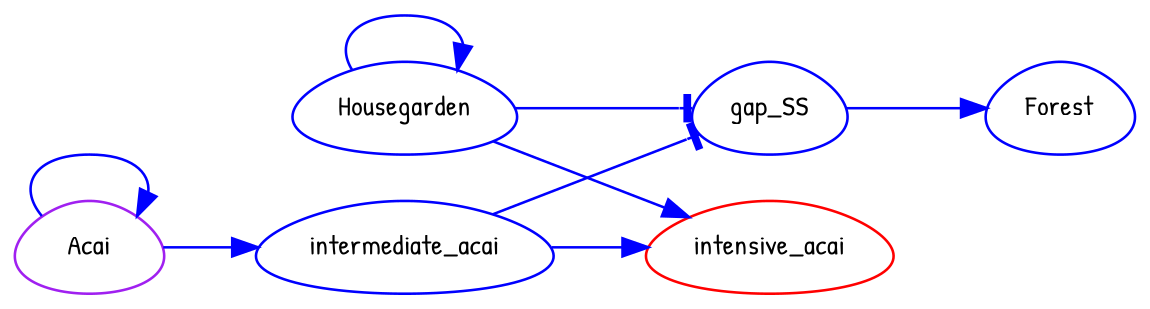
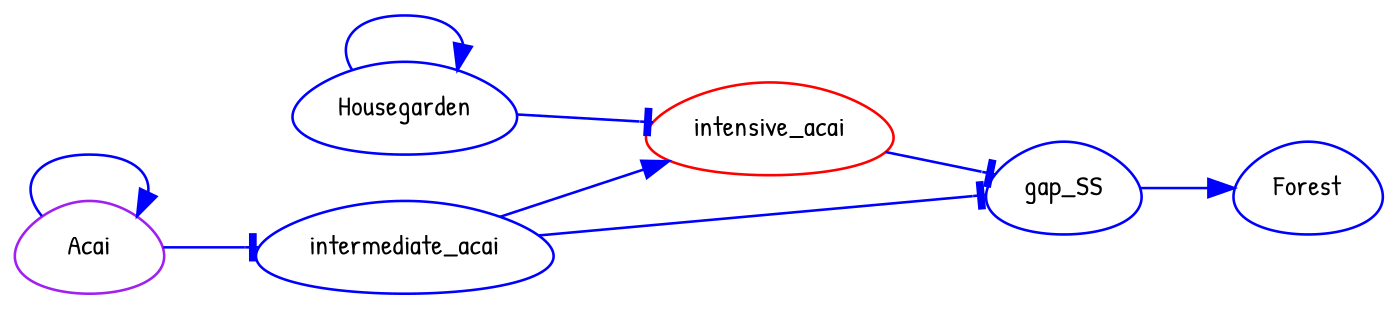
(597, 108) -> (934, 162)
(562, 168) -> (578, 118)
(197, 247) -> (204, 247)
